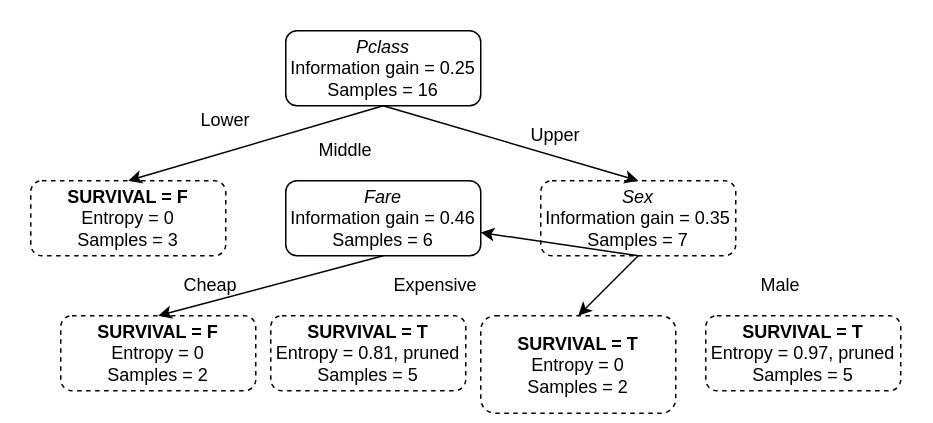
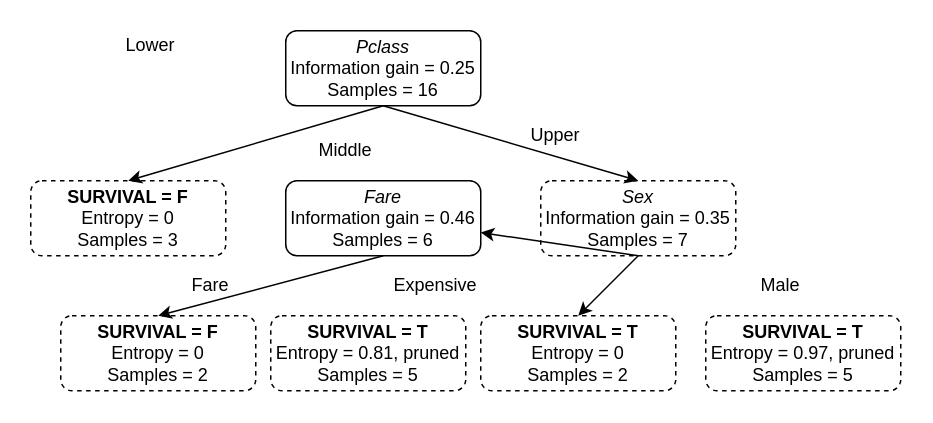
(226, 121) -> (151, 46)
(211, 286) -> (211, 286)
(578, 365) -> (578, 353)
